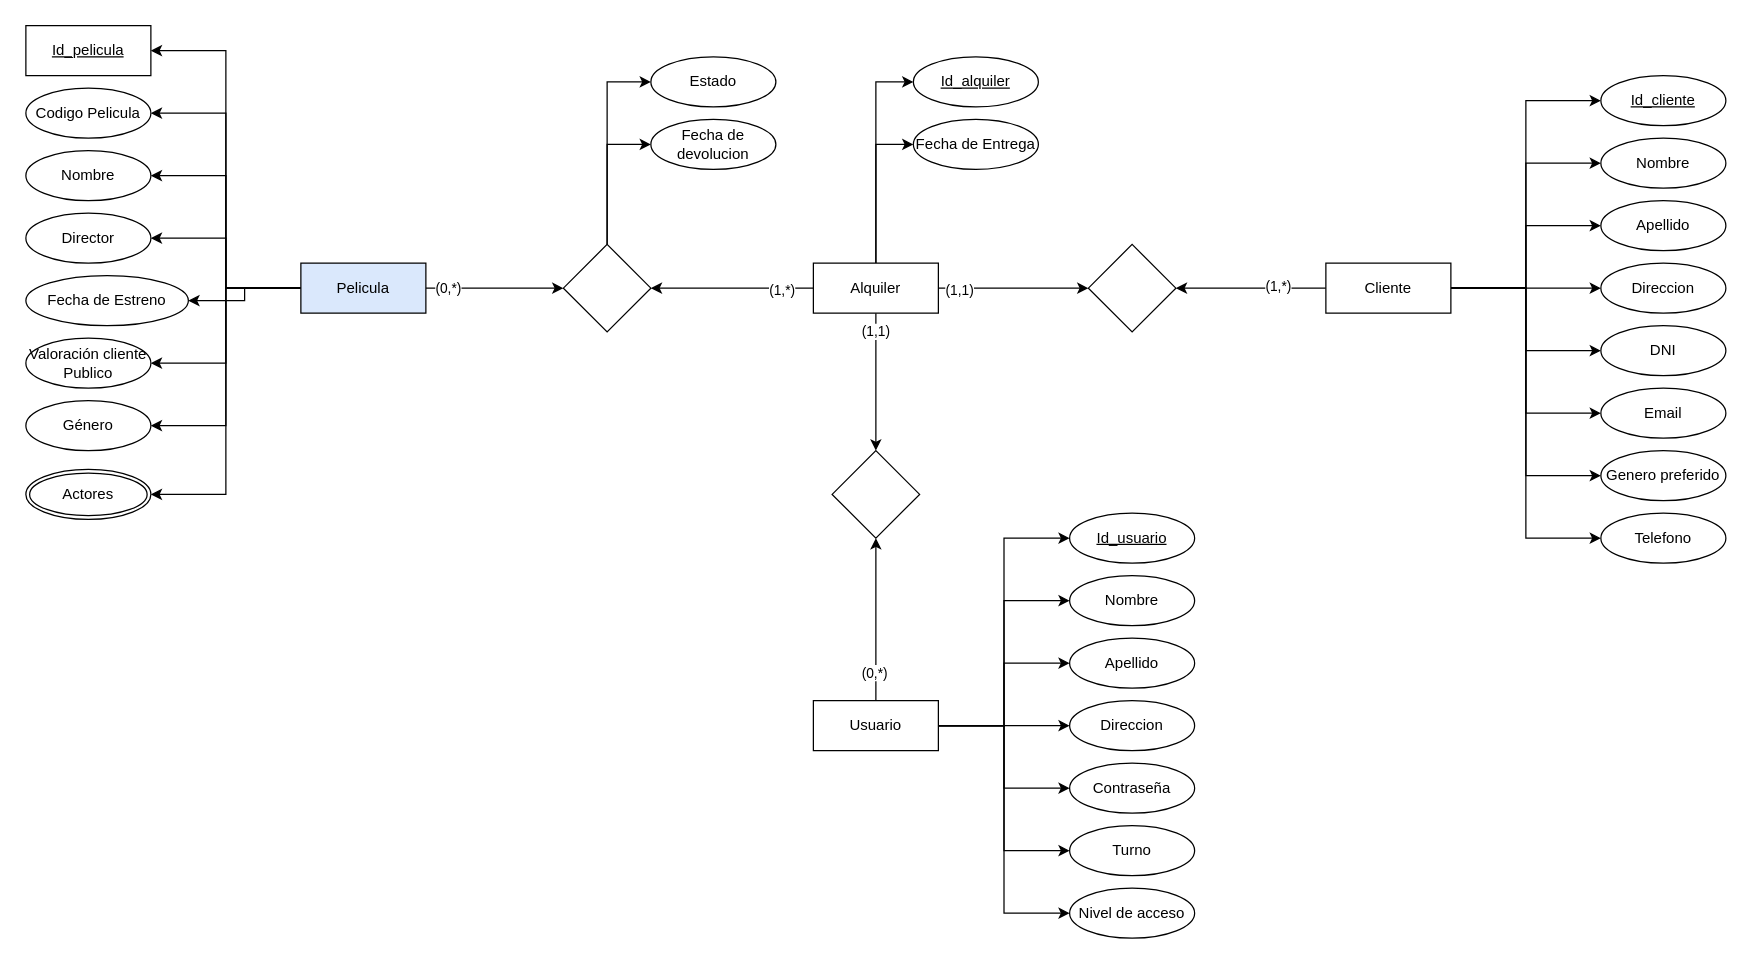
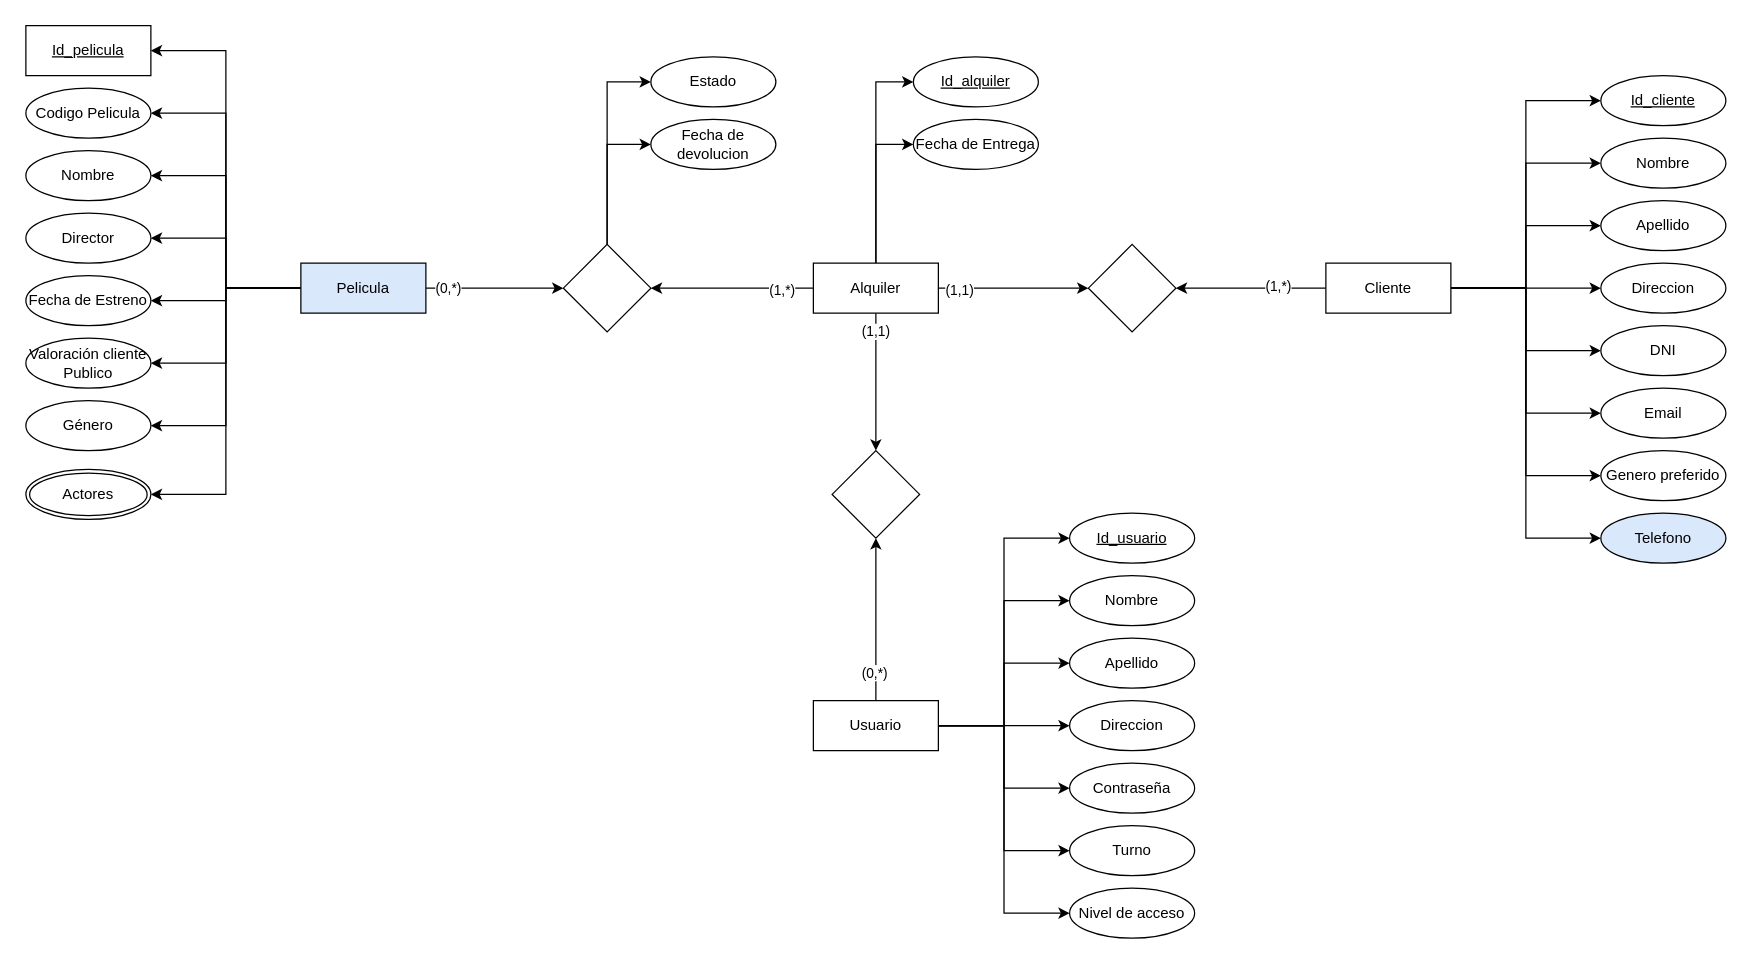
(107, 301) -> (88, 301)
(1663, 538) -> (1663, 538)
